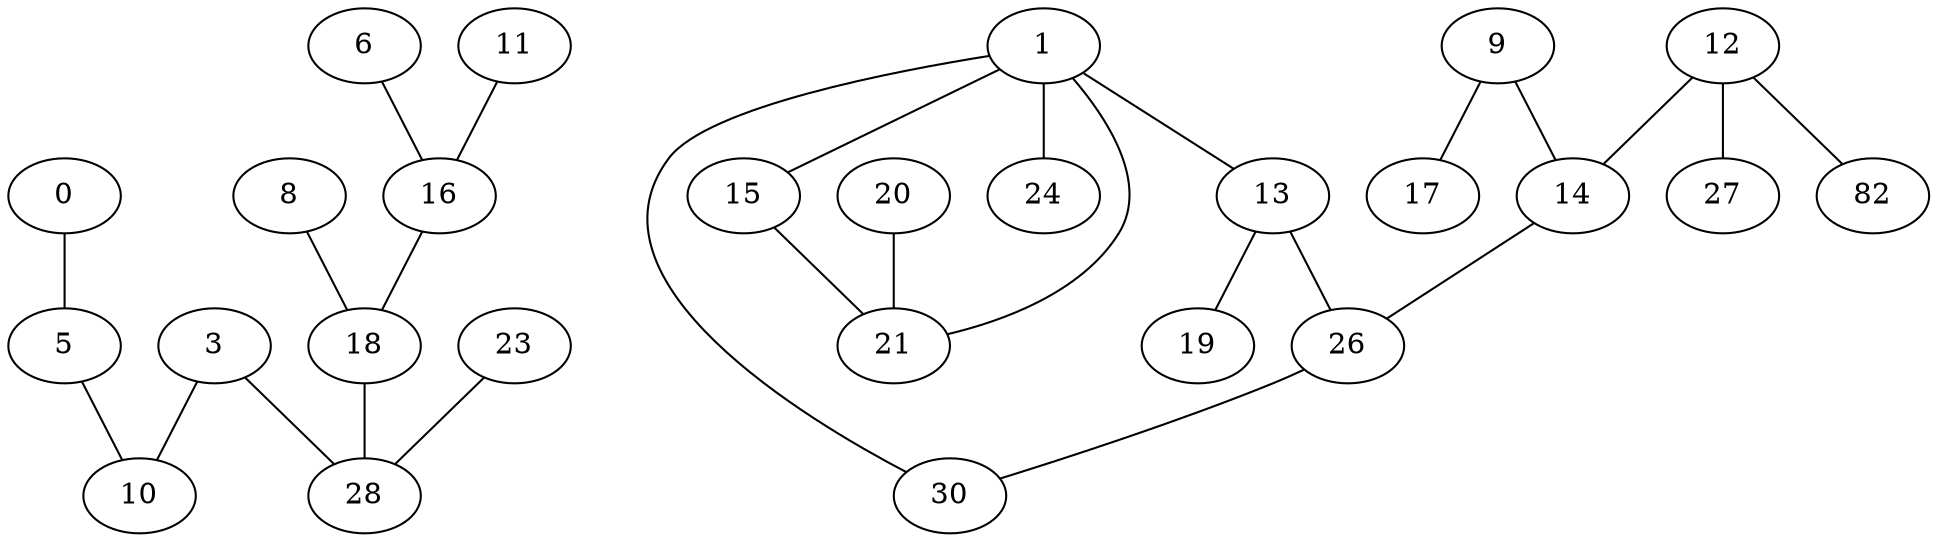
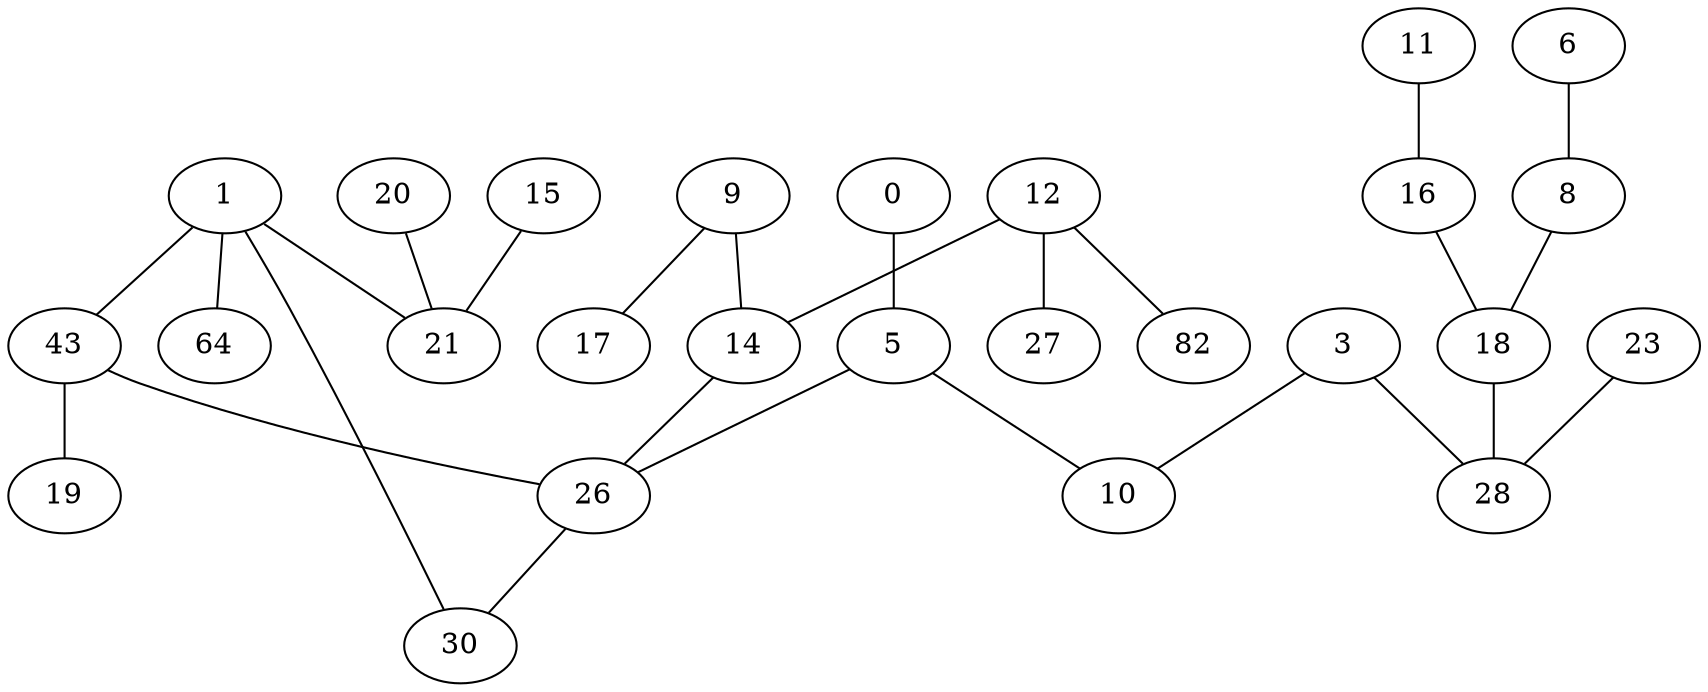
(402, 121) -> (1569, 121)
(894, 121) -> none
(1044, 196) -> (215, 346)
(1273, 196) -> (65, 346)
none -> (744, 421)
